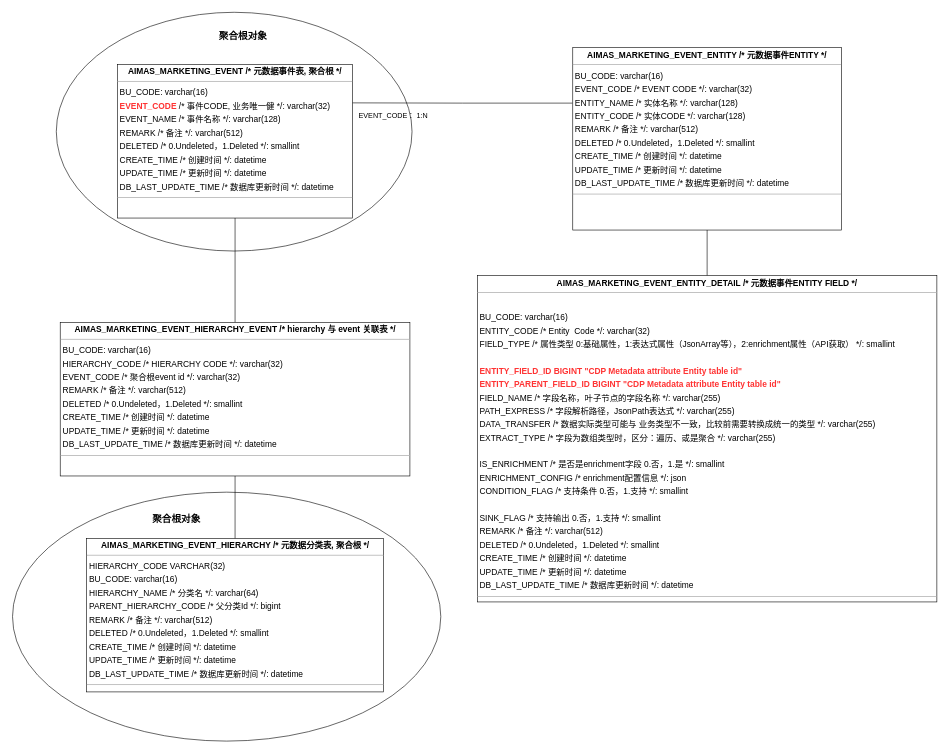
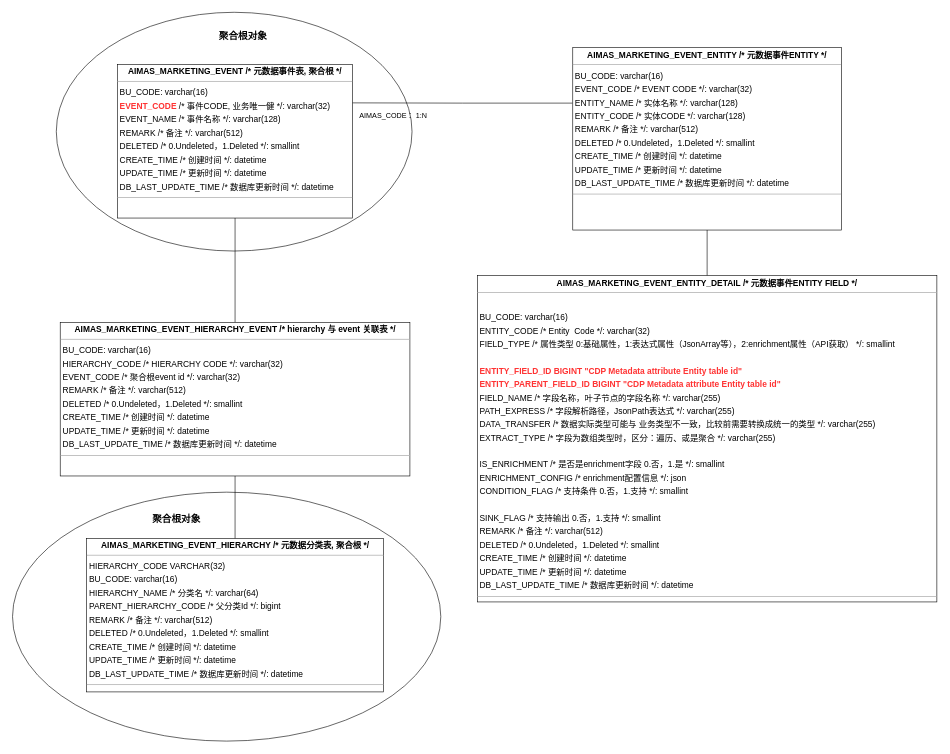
(393, 116) -> (393, 116)
